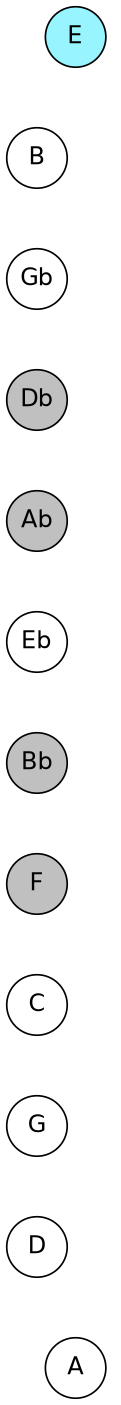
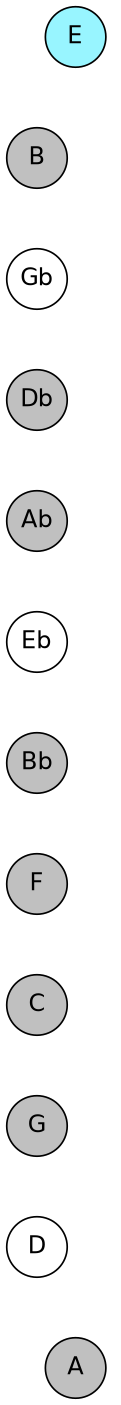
(37, 158) -> (37, 158)
(37, 1005) -> (37, 1005)
(37, 1126) -> (37, 1126)
(76, 1368) -> (76, 1368)
